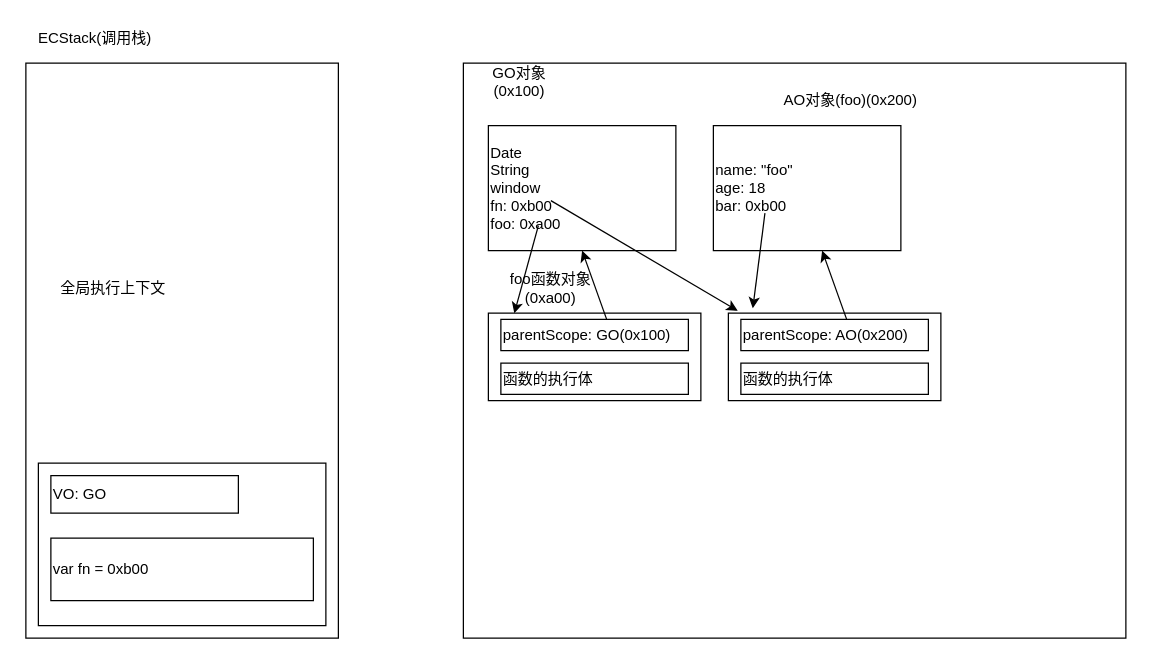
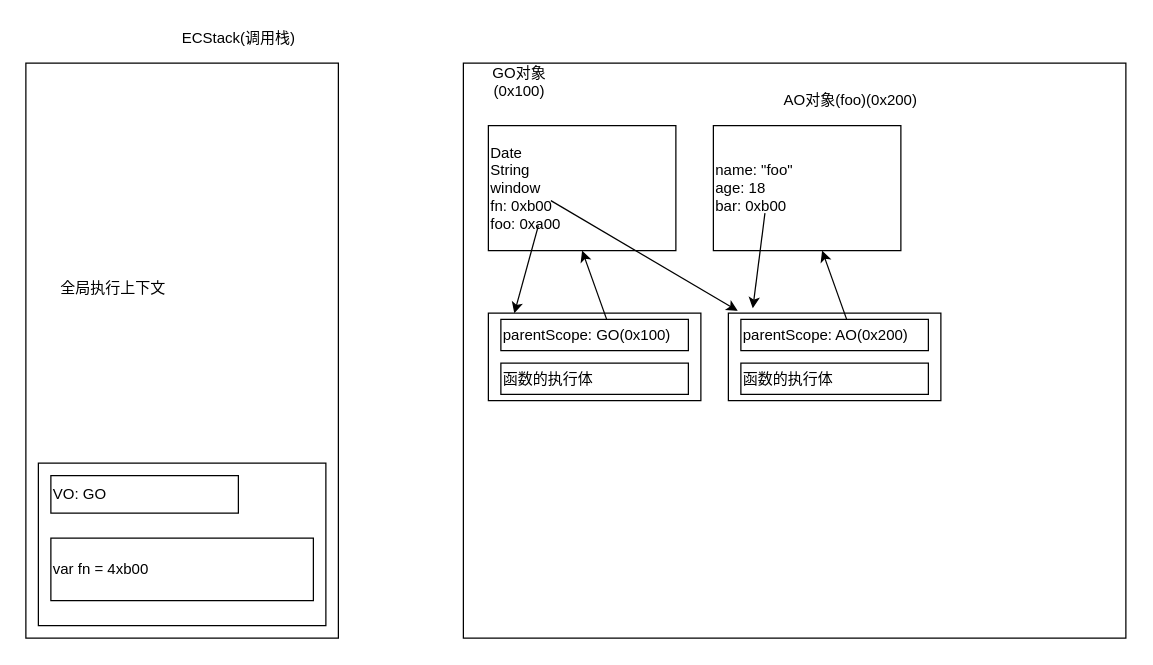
(94, 38) -> (238, 38)
(551, 288) -> none
(106, 569) -> (106, 569)
